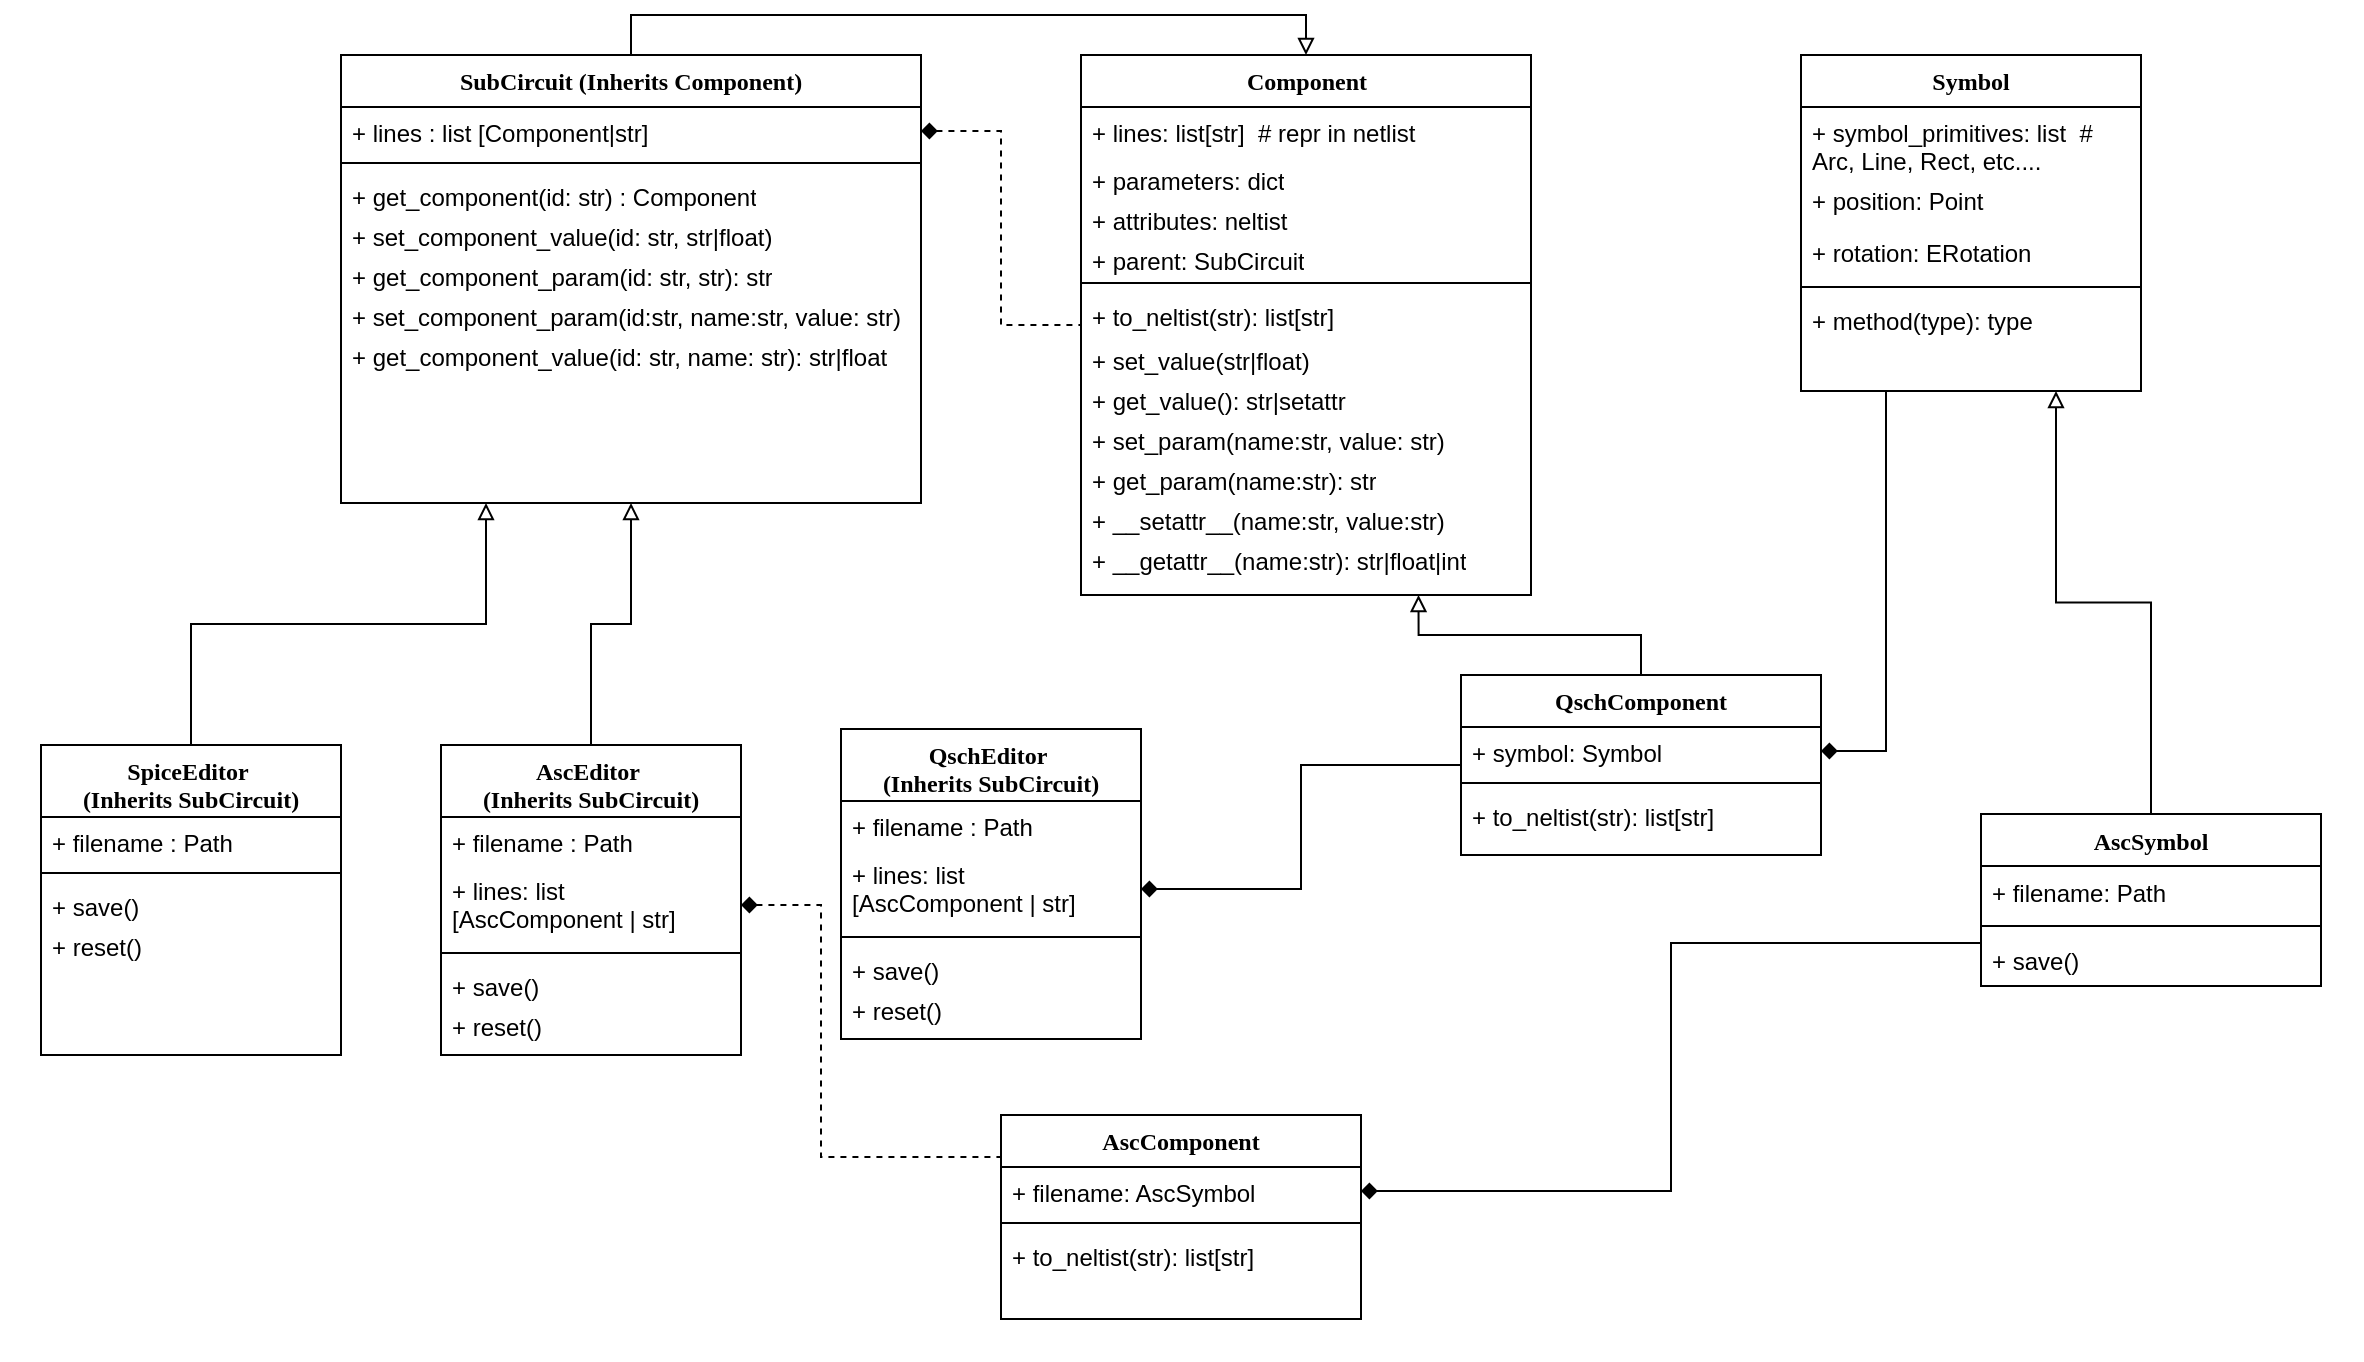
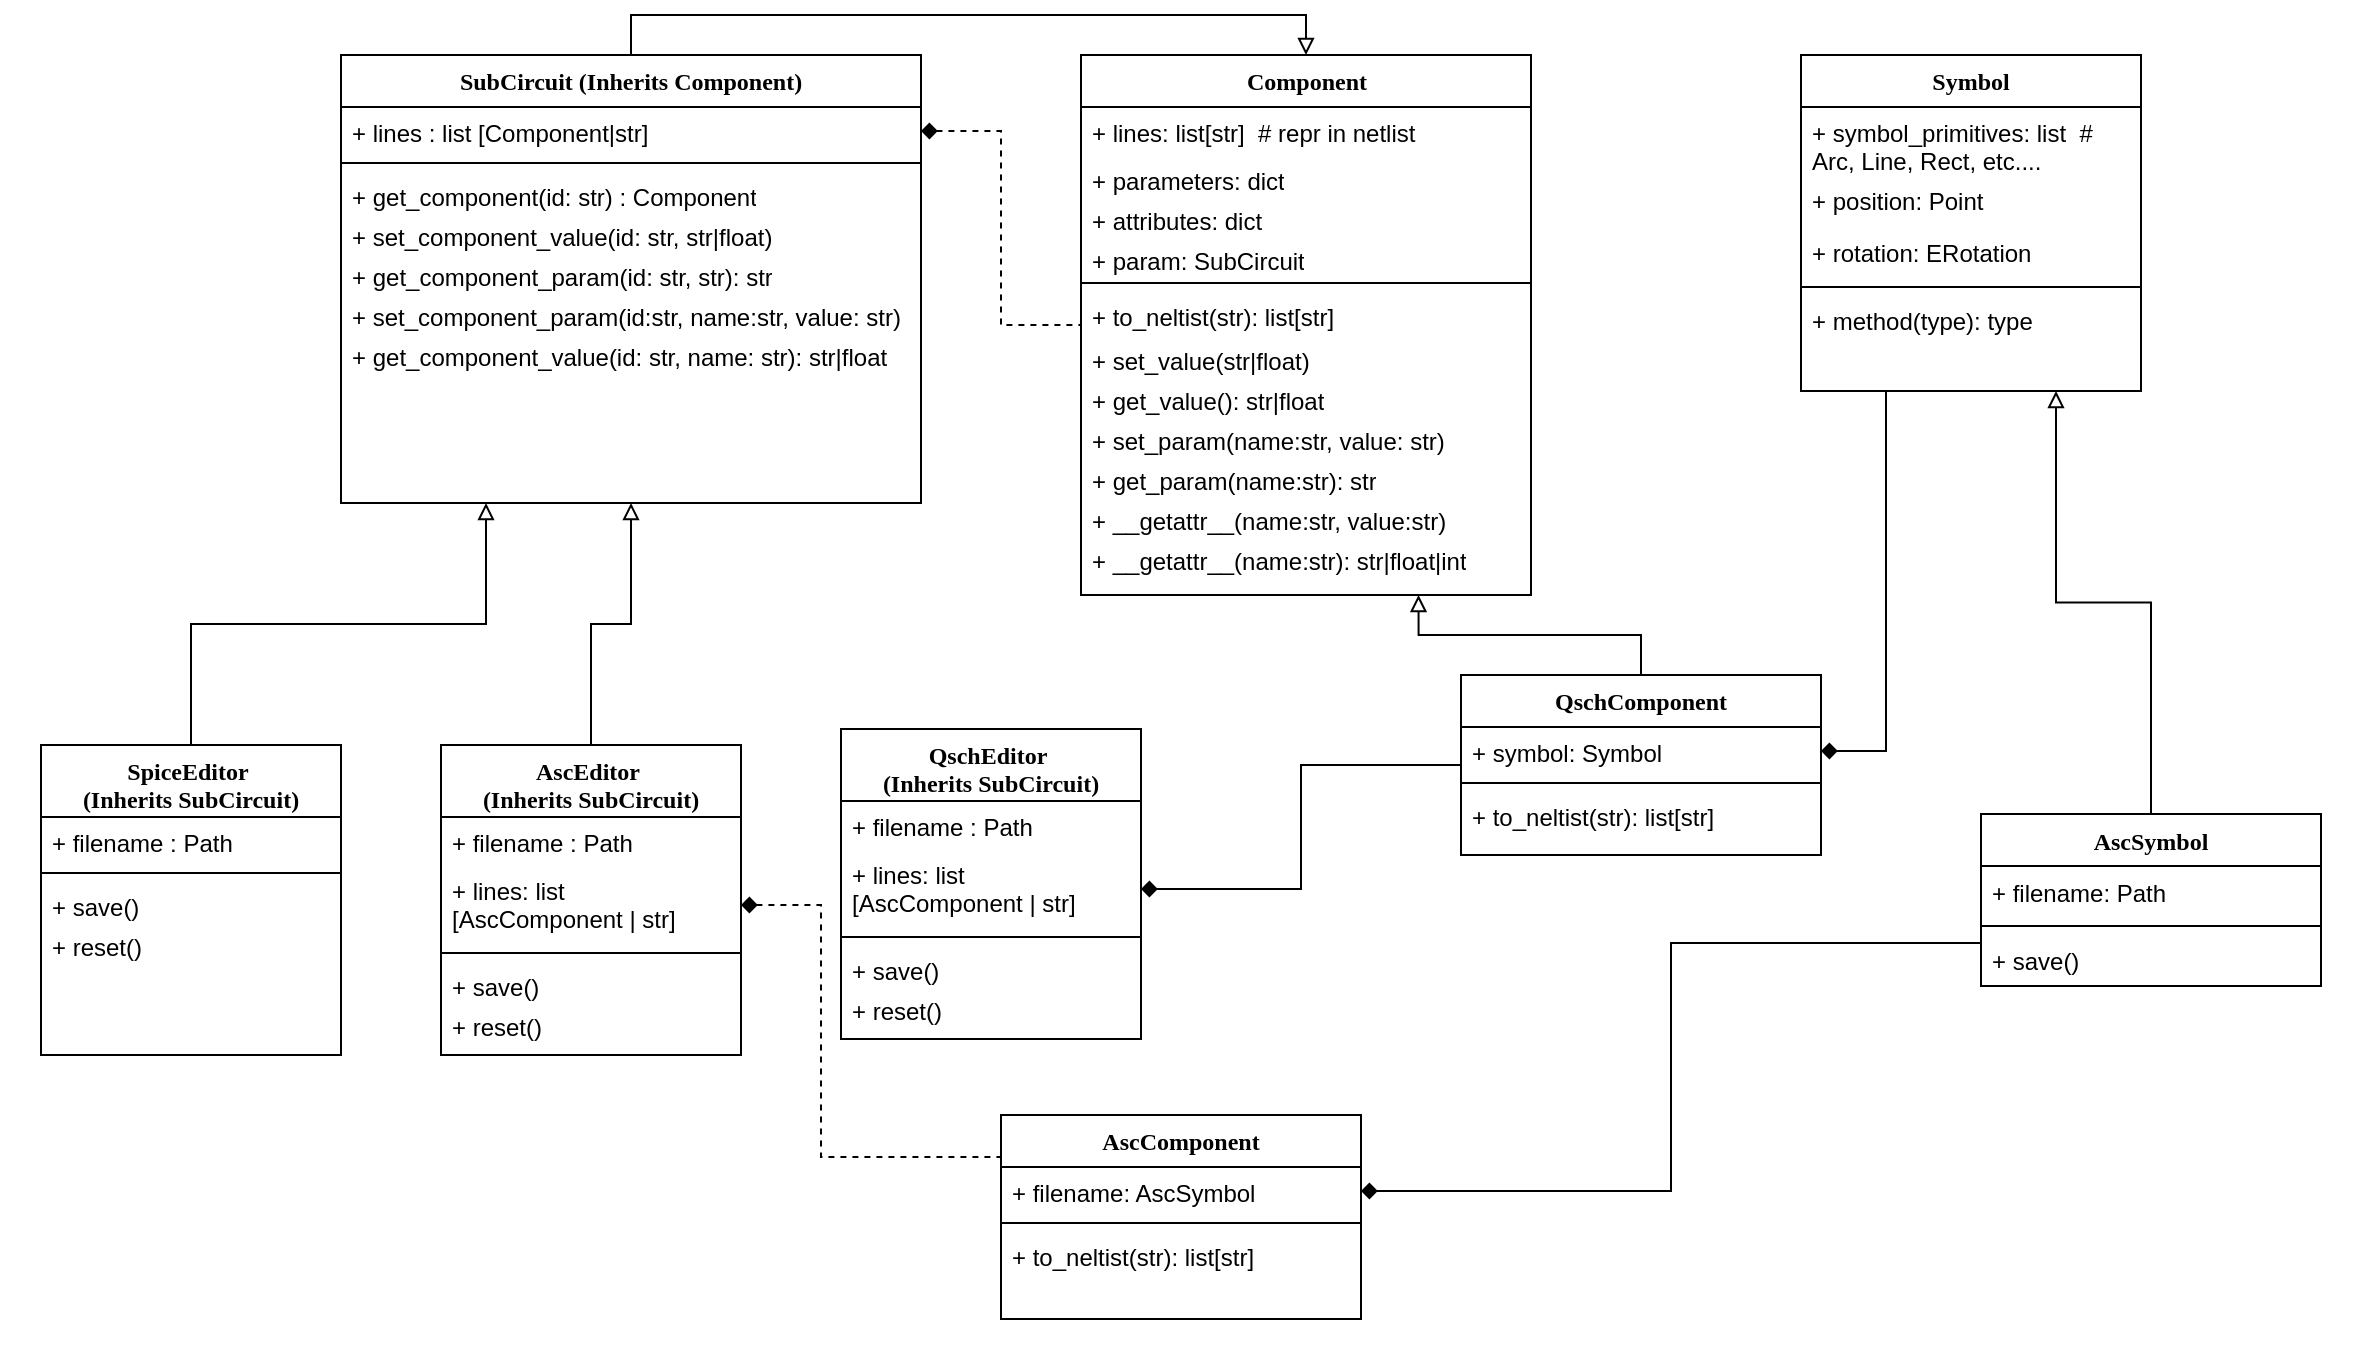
(1215, 223) -> (1198, 223)
(1212, 263) -> (1205, 263)
(1252, 403) -> (1236, 403)
(1303, 523) -> (1303, 523)
